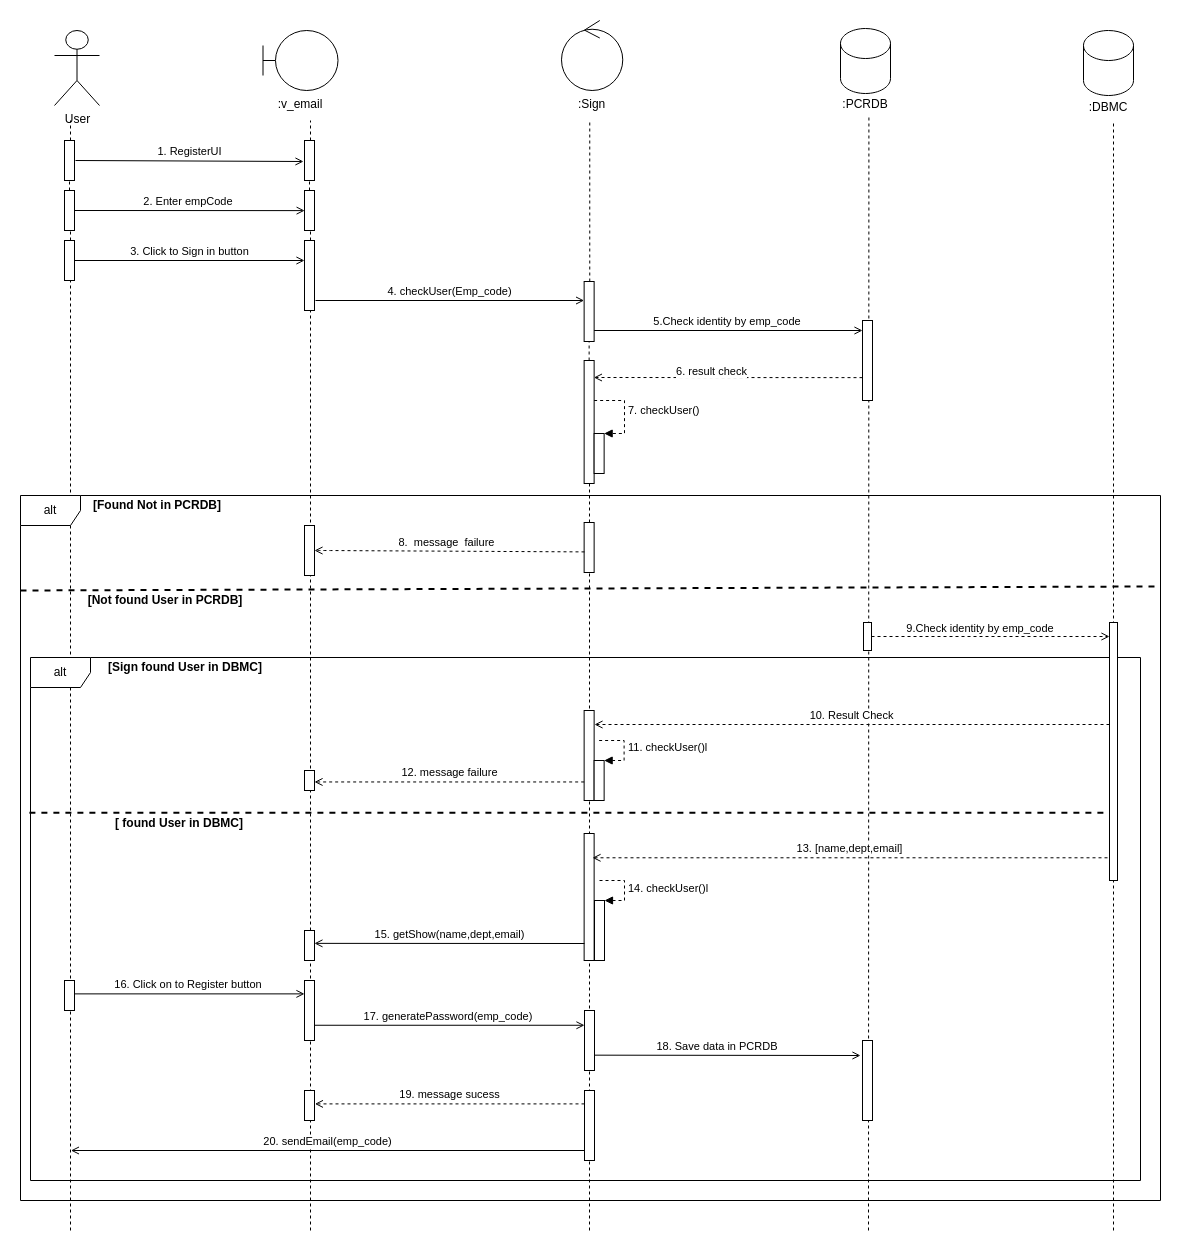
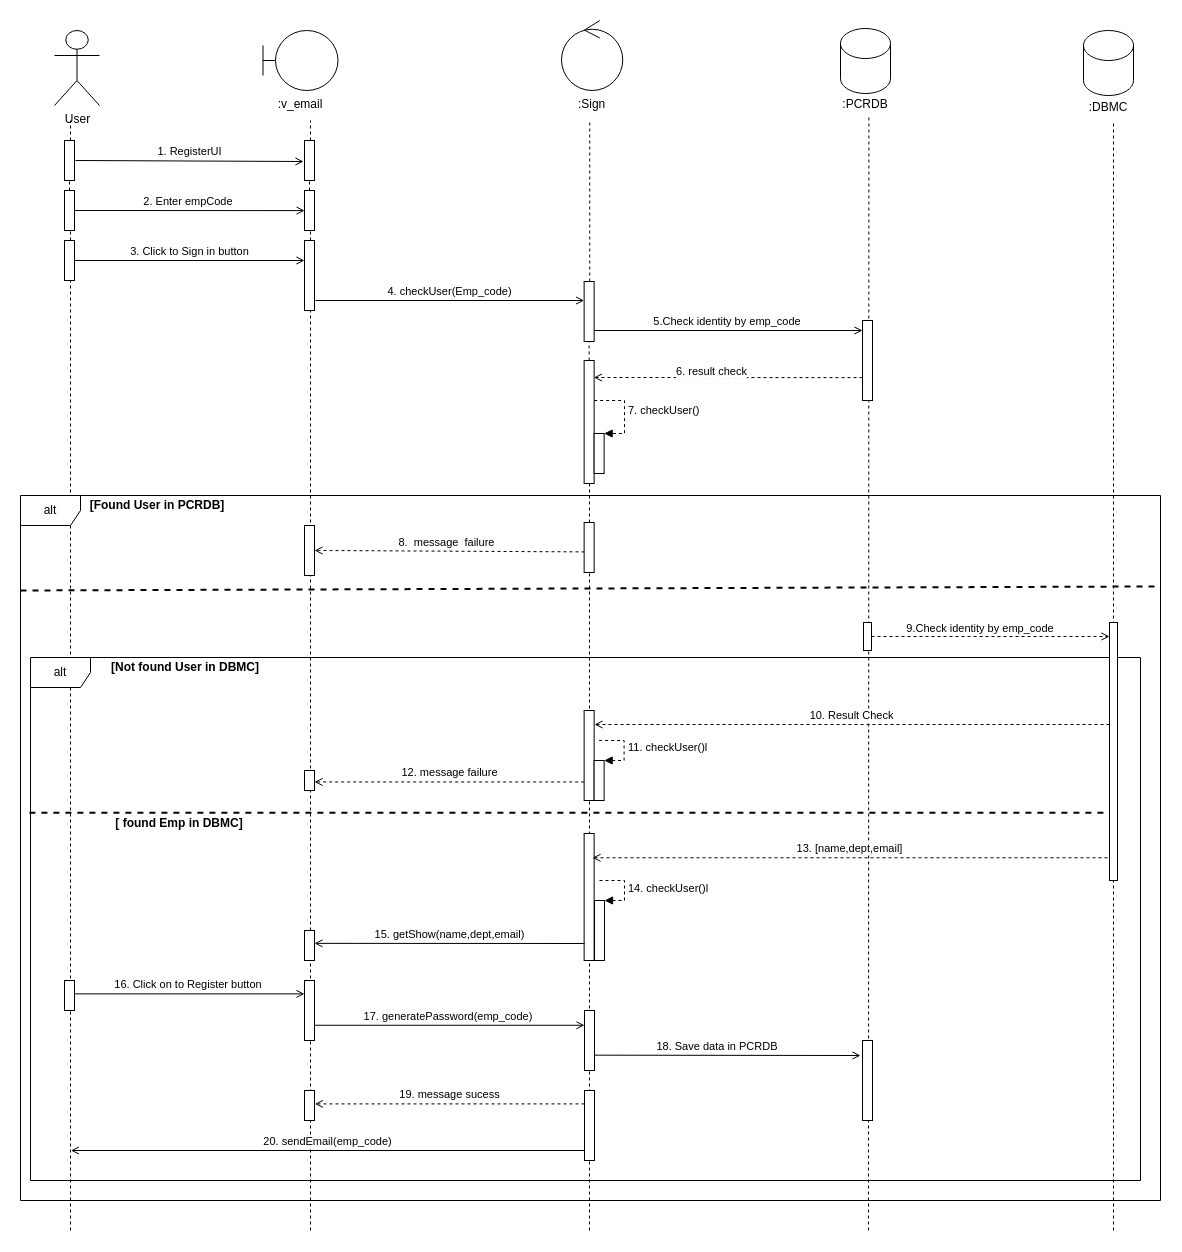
(158, 506) -> (158, 506)
(166, 601) -> none
(186, 668) -> (186, 668)
(180, 824) -> (180, 824)
